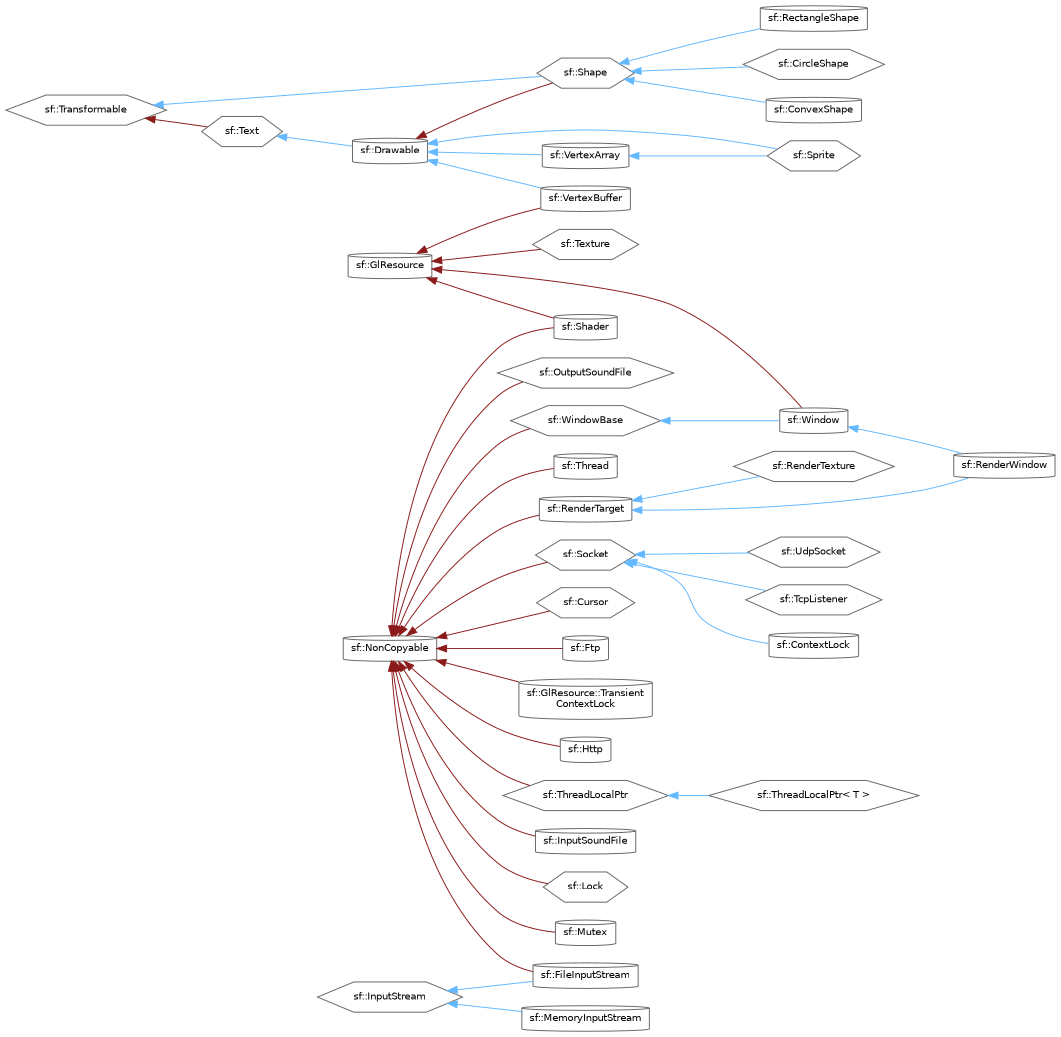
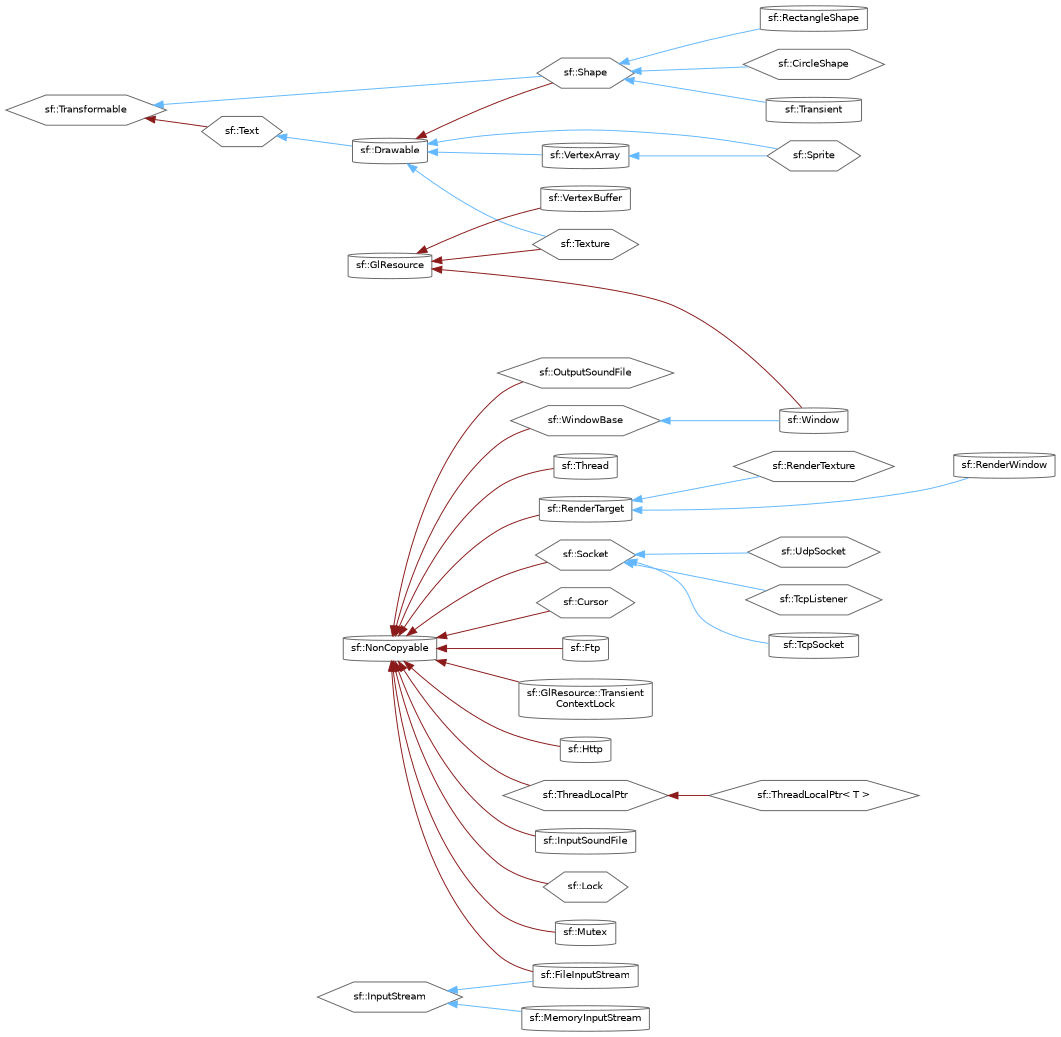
(814, 110) -> (814, 110)
(489, 175) -> (477, 210)
(586, 327) -> none
(910, 440) -> none
(814, 646) -> (814, 646)
(694, 796) -> (694, 796)
